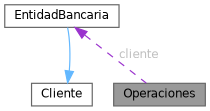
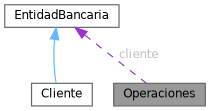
(70, 49) -> (54, 61)
